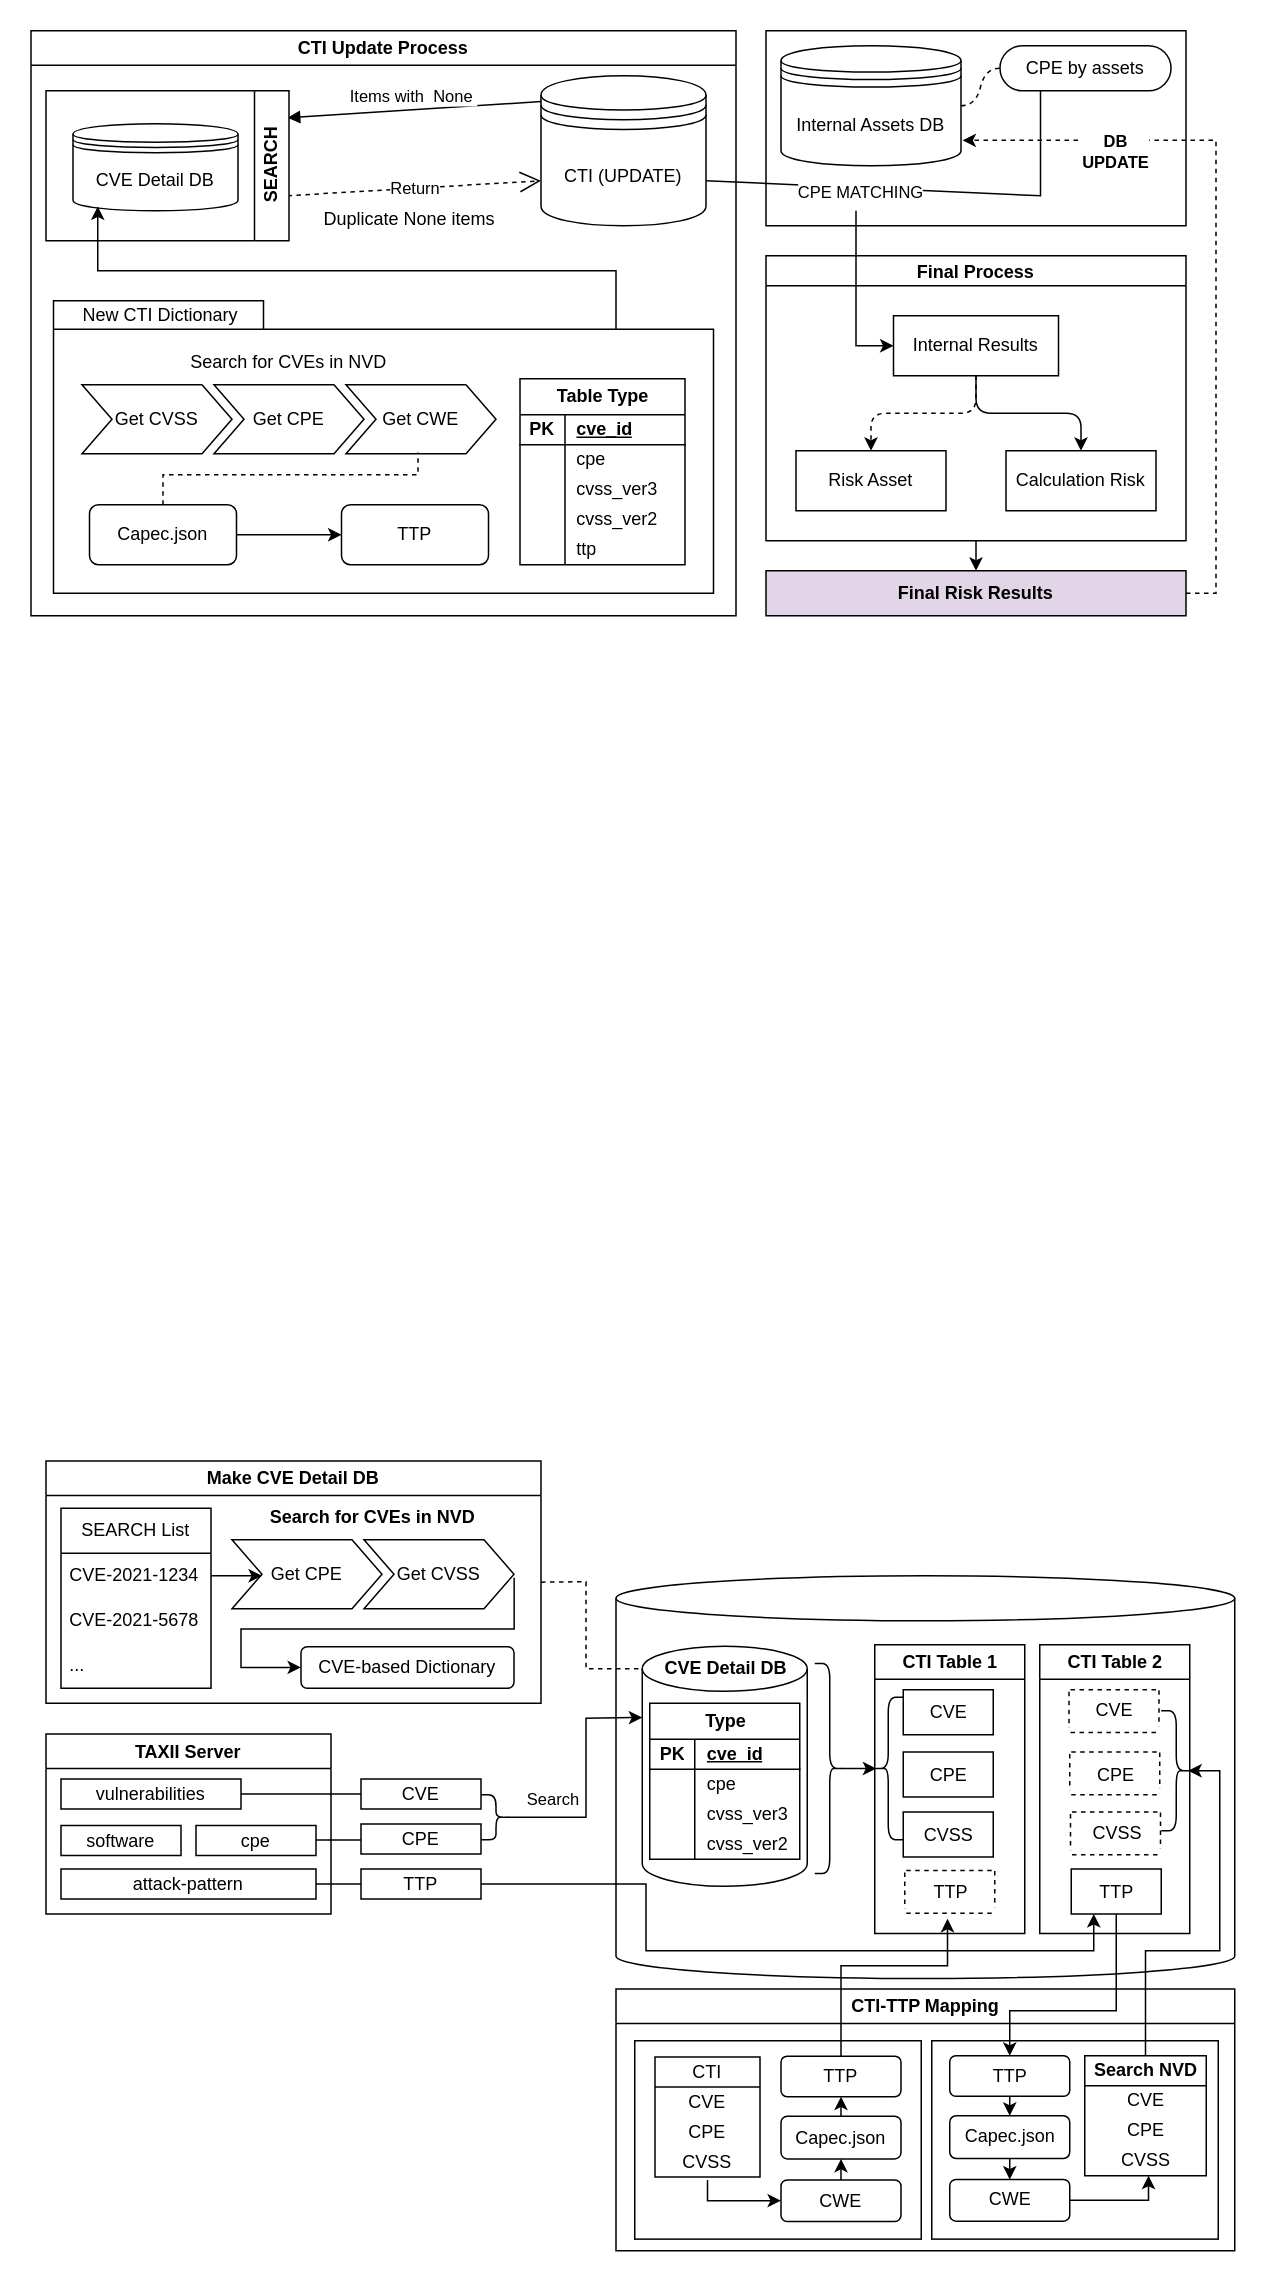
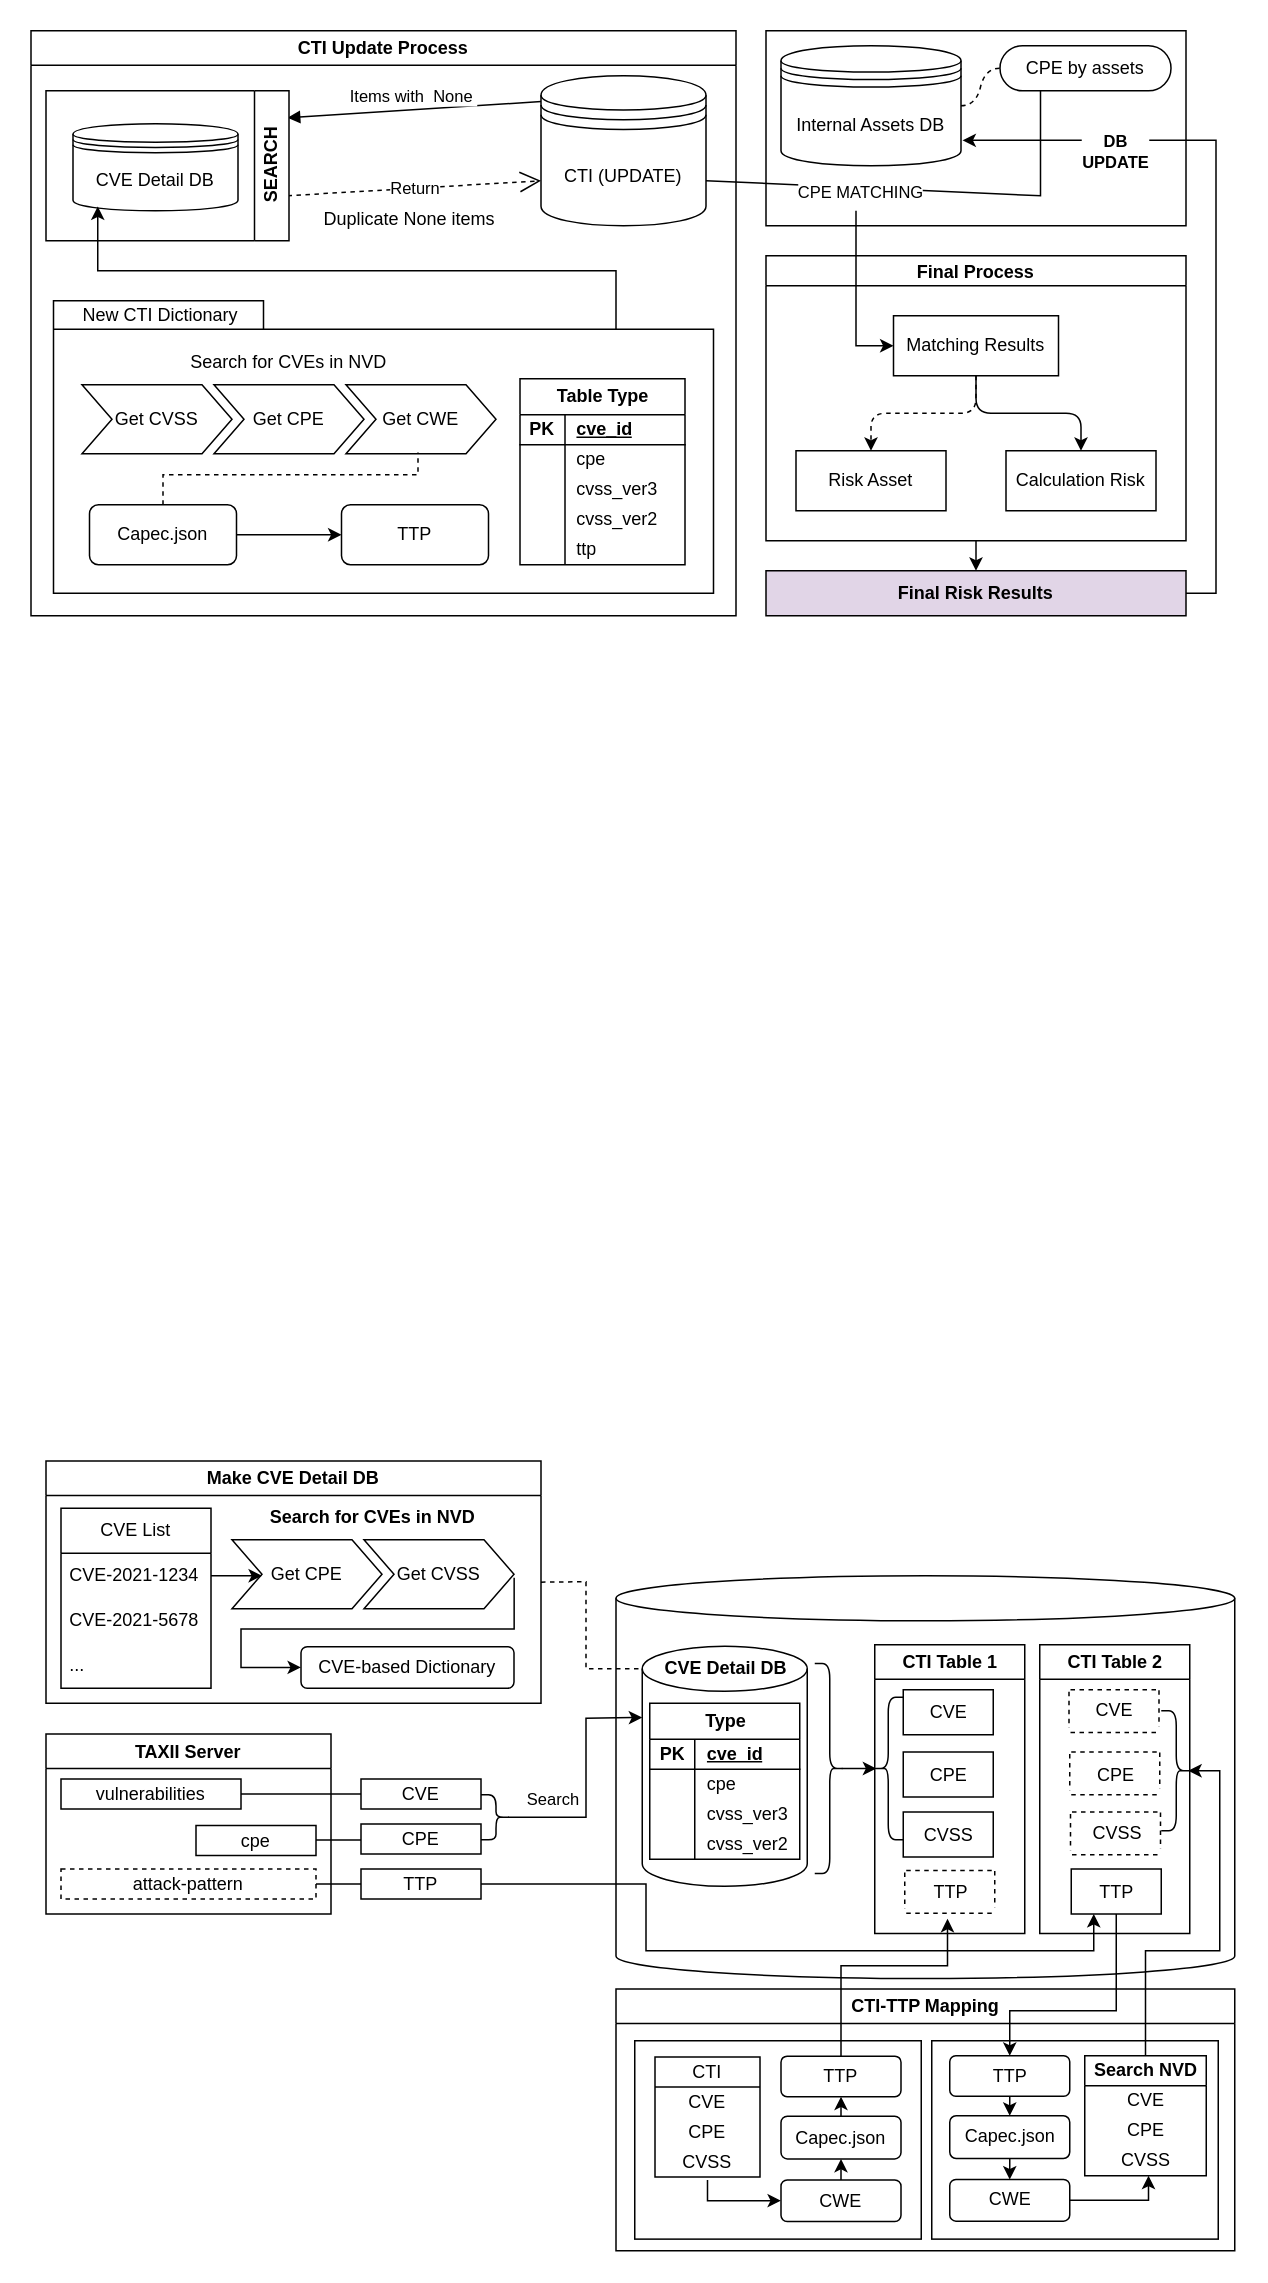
(976, 346) -> (976, 346)
(1216, 346) -> (1216, 346)
(136, 1531) -> (136, 1531)
(121, 1841) -> none
(188, 1884) -> (188, 1884)
